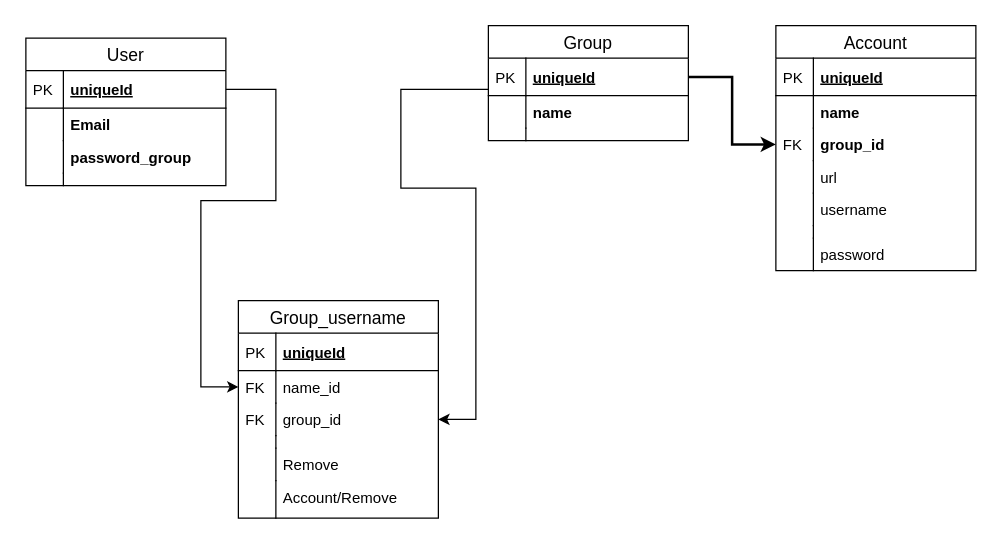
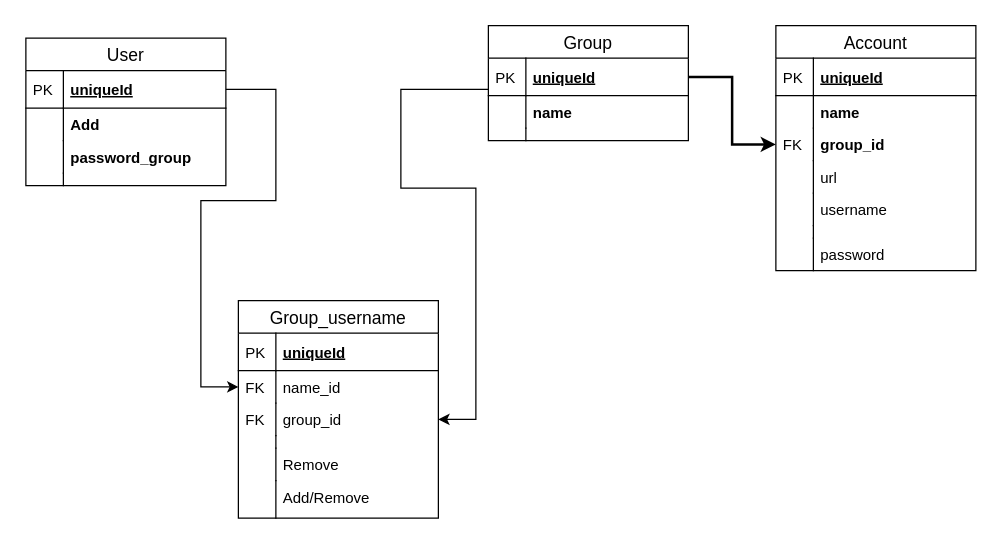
(87, 125) -> (83, 125)
(341, 498) -> (325, 498)
